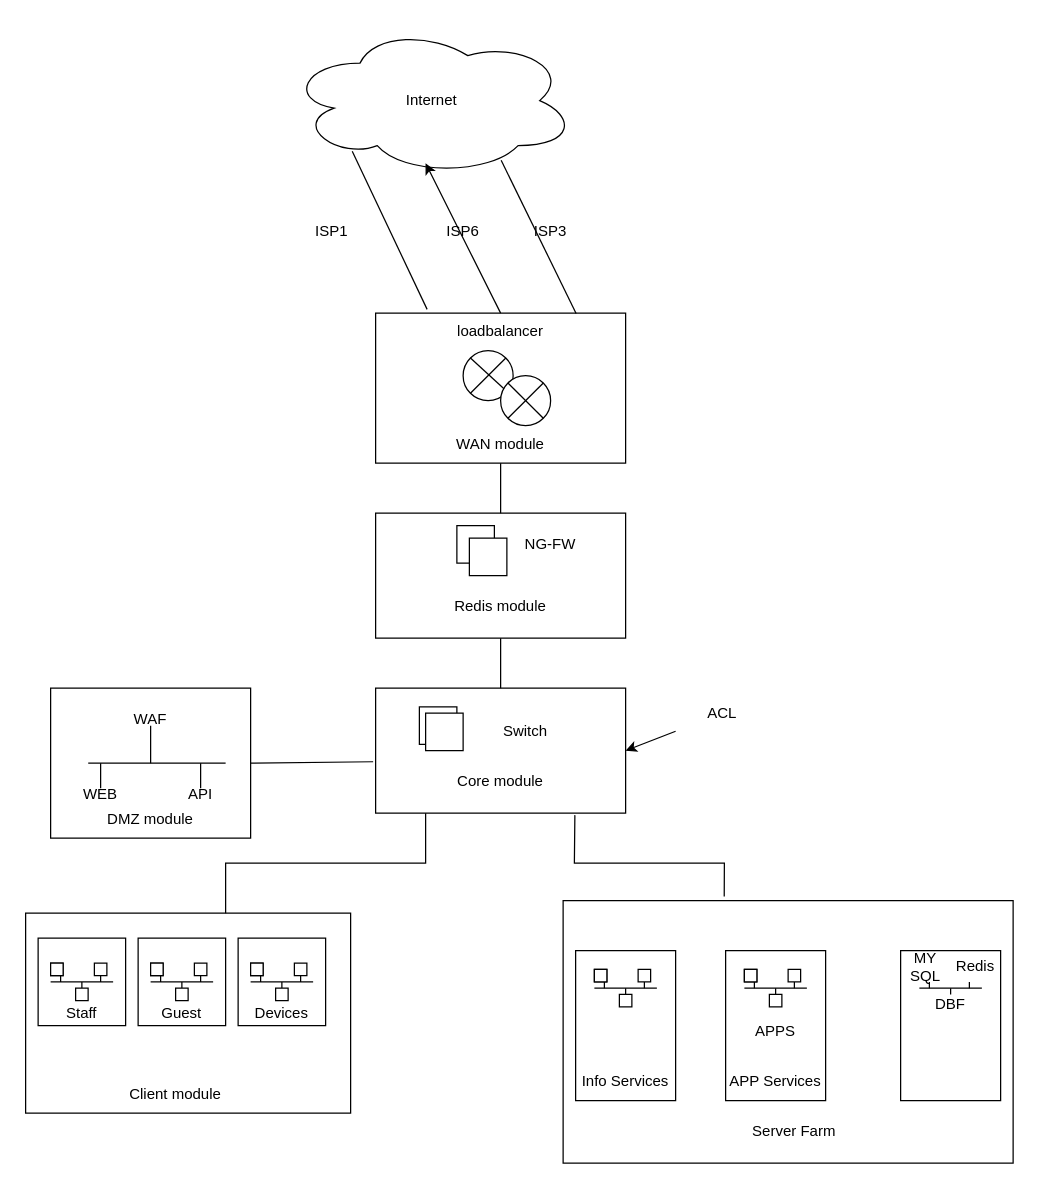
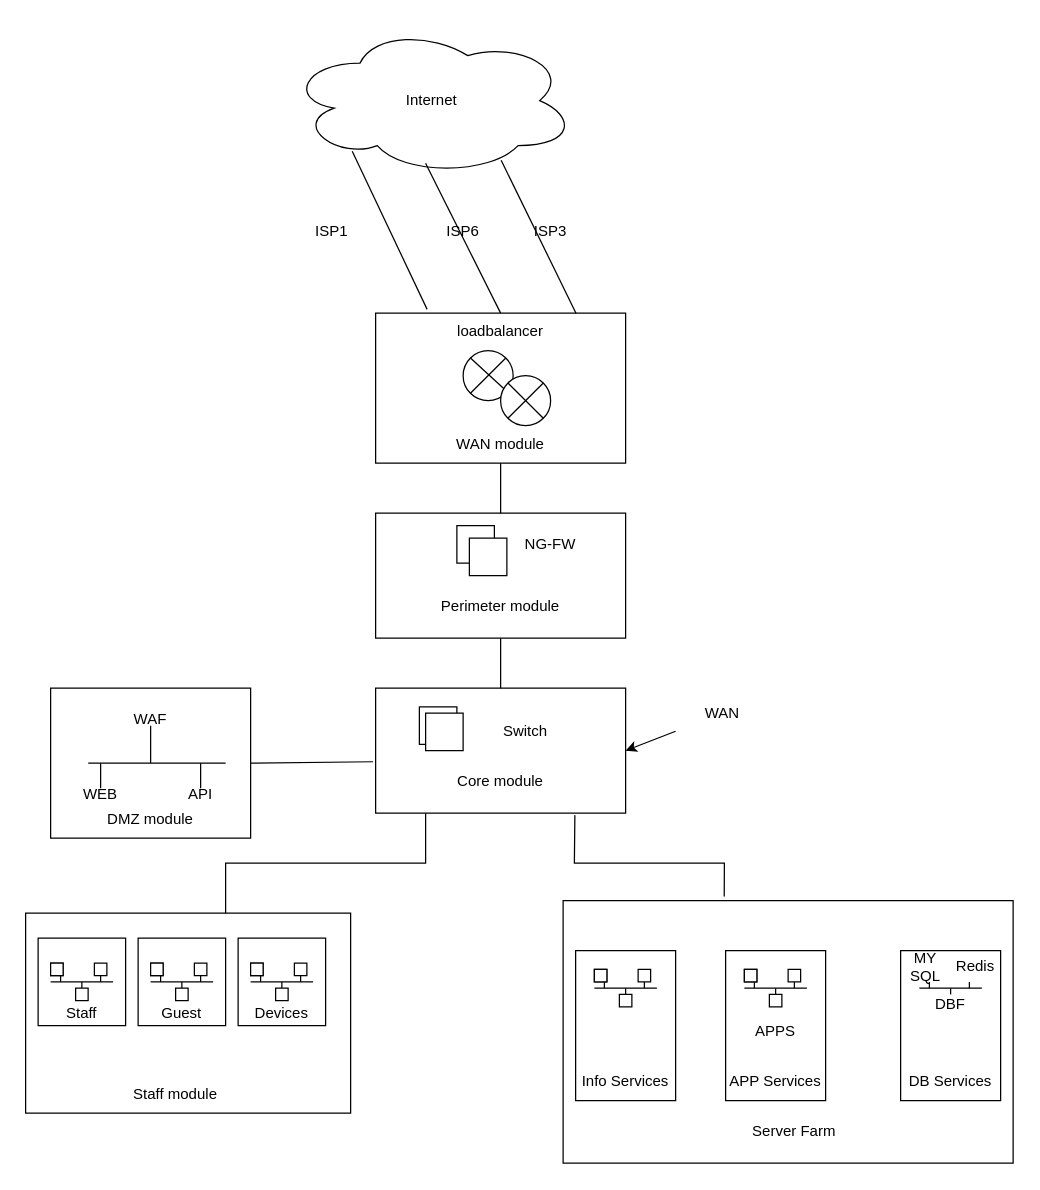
(430, 172) -> (428, 169)
(501, 607) -> (501, 607)
(723, 713) -> (723, 713)
none -> (951, 1082)
(176, 1094) -> (176, 1094)
